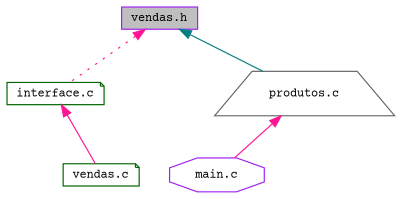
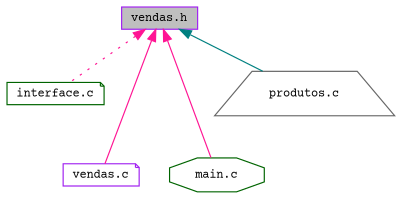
(81, 139) -> (128, 102)
(253, 141) -> (189, 99)
(101, 175) -> (101, 175)
(217, 175) -> (217, 175)
